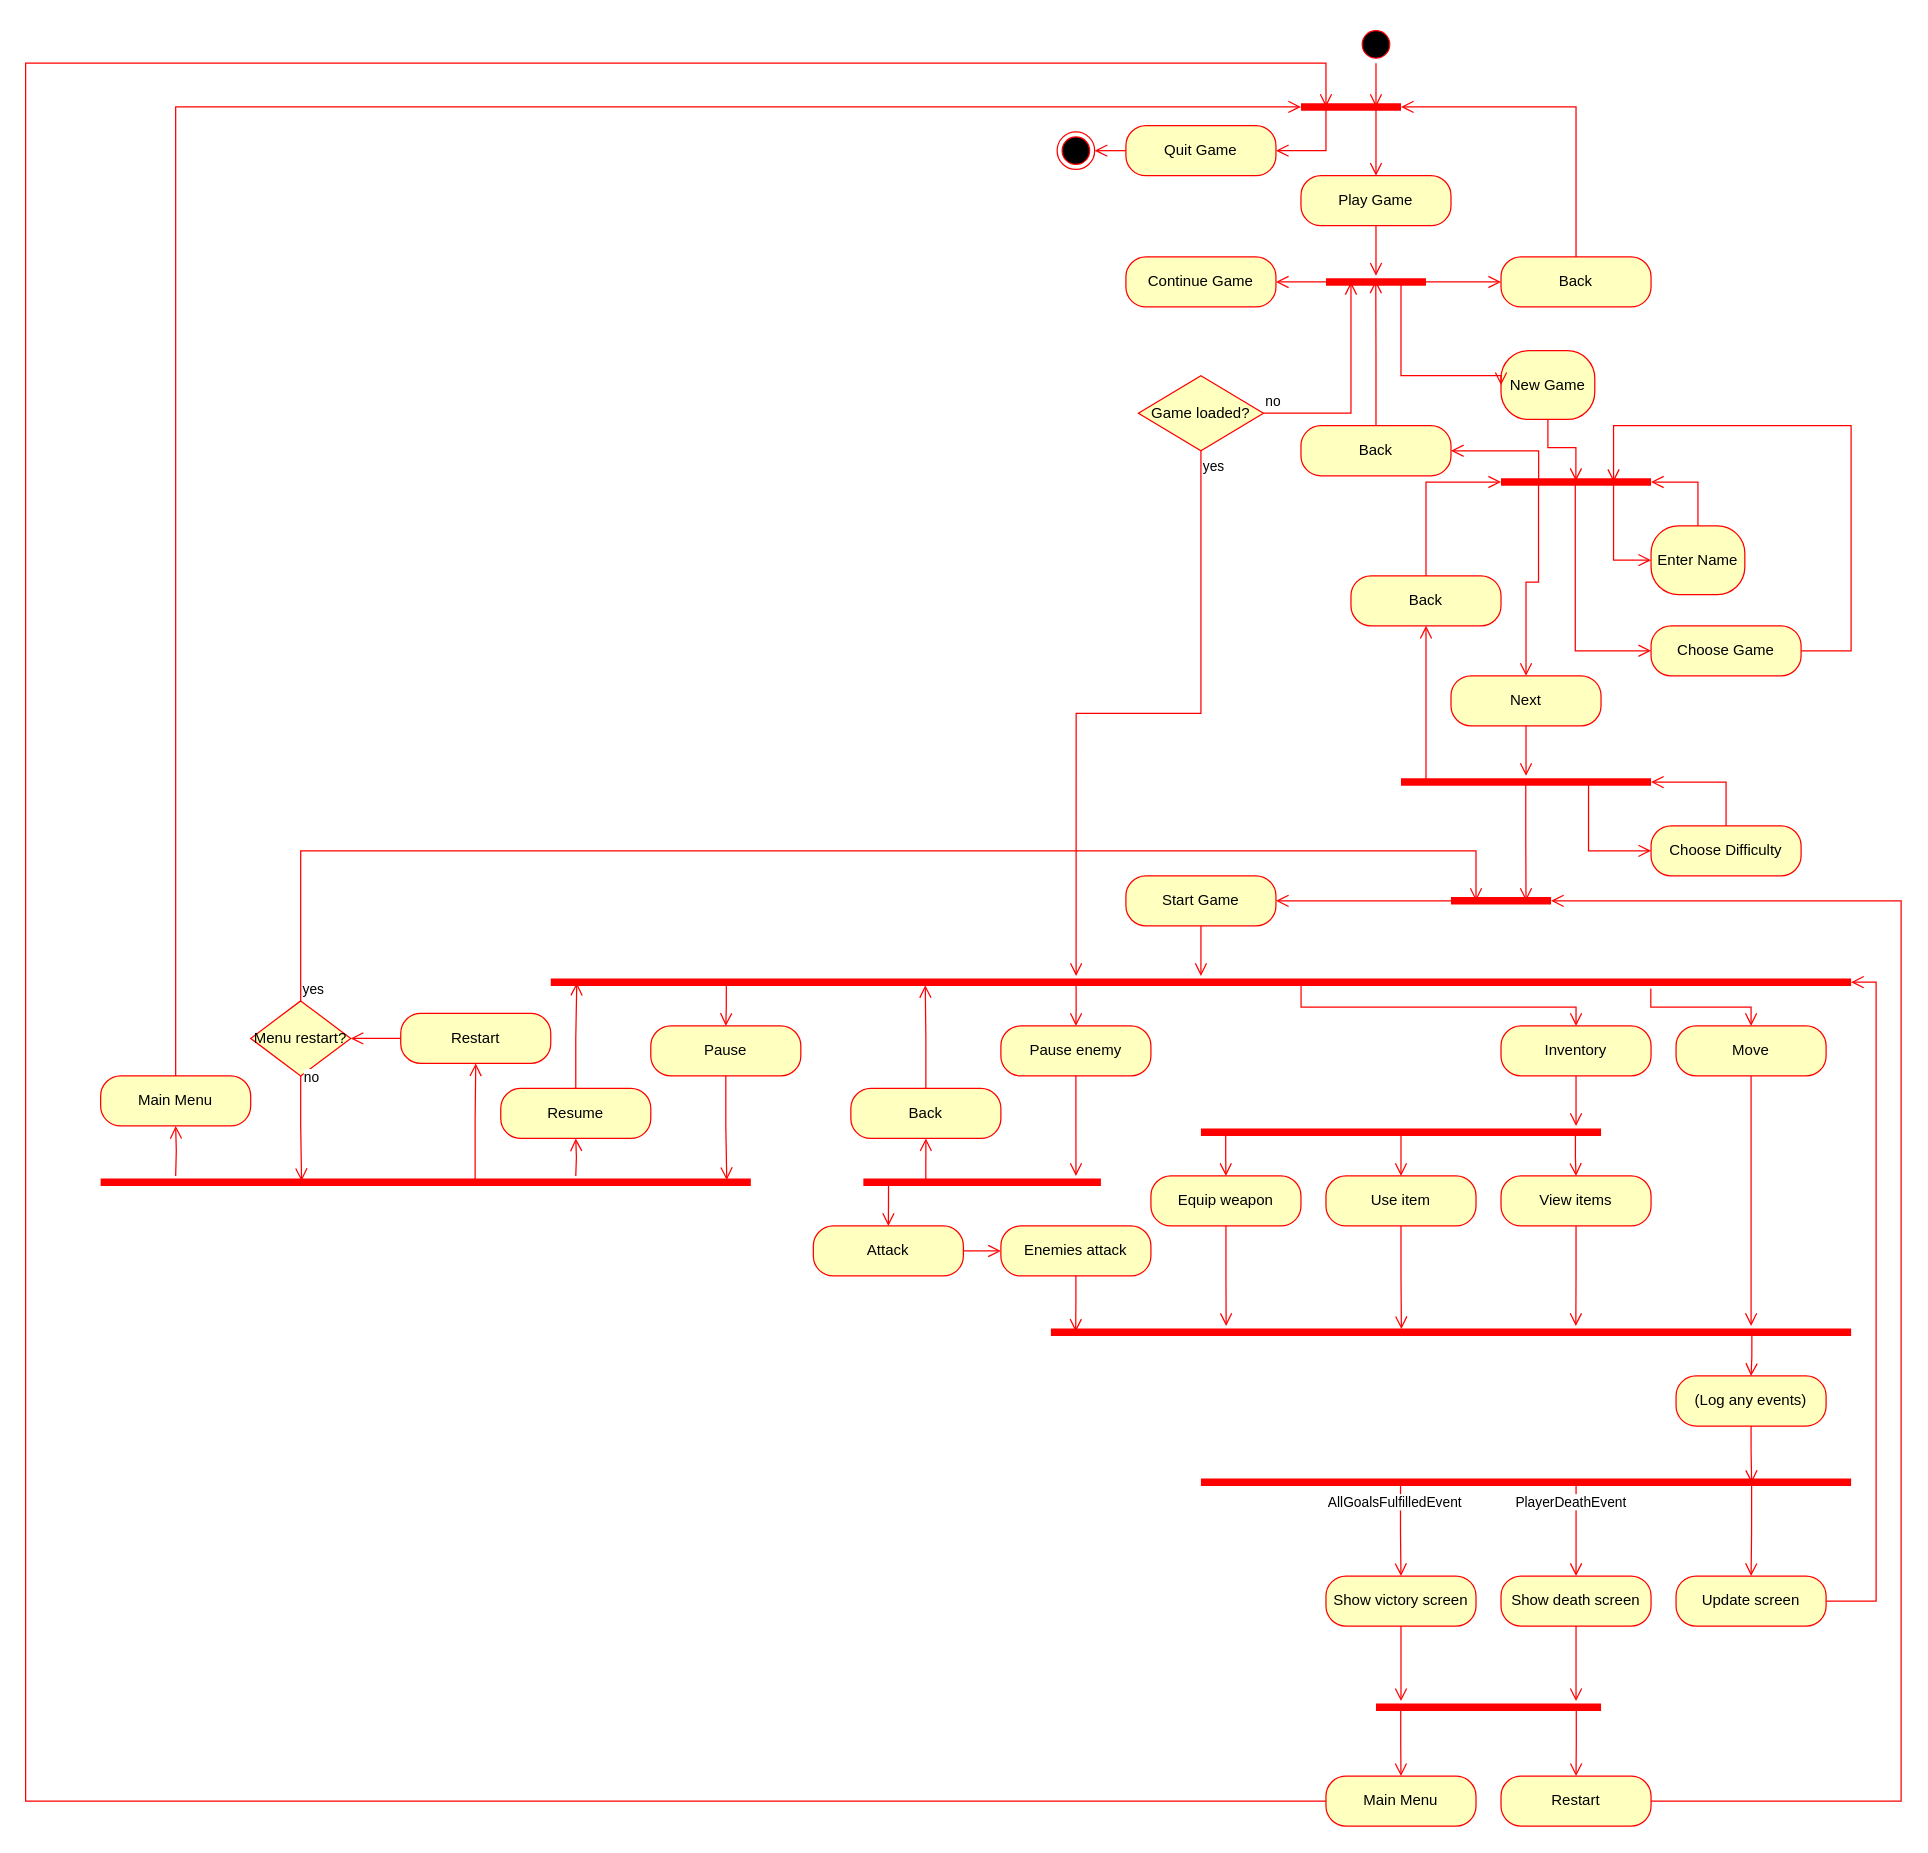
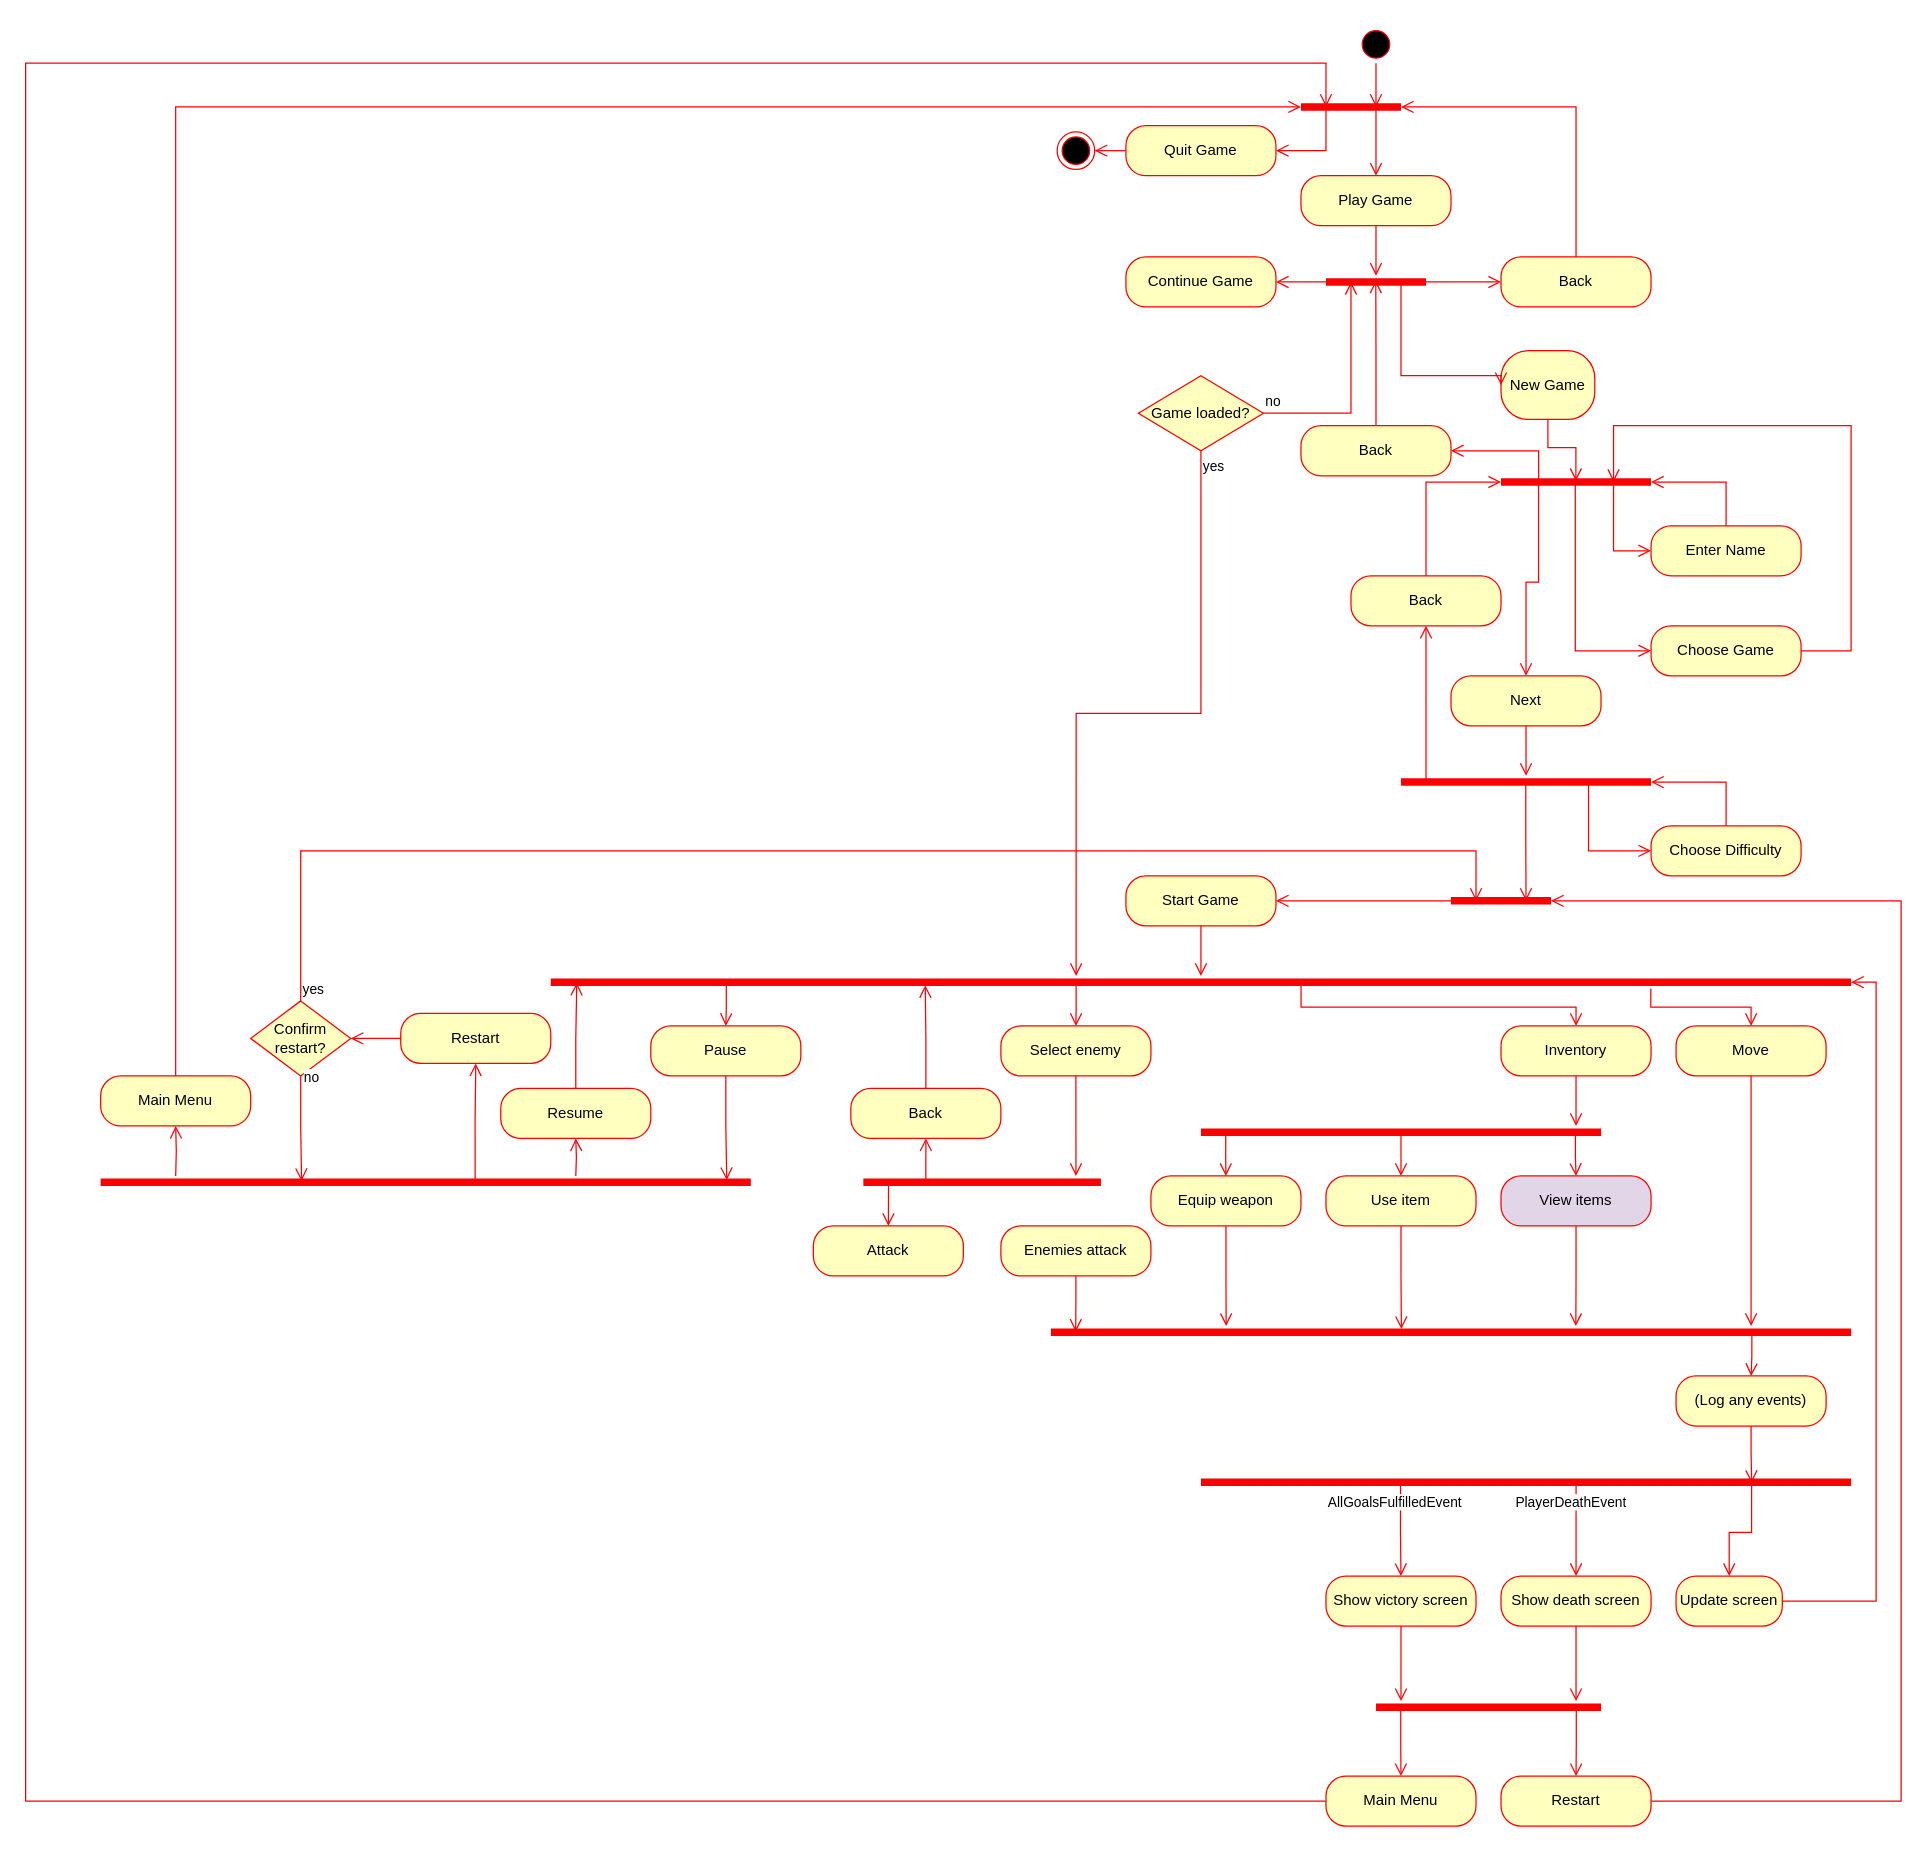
(1698, 560) -> (1726, 551)
(301, 1038) -> (301, 1038)
(1076, 1051) -> (1076, 1051)
(1576, 1201) -> (1576, 1201)
(980, 1251) -> none
(1751, 1601) -> (1729, 1601)
